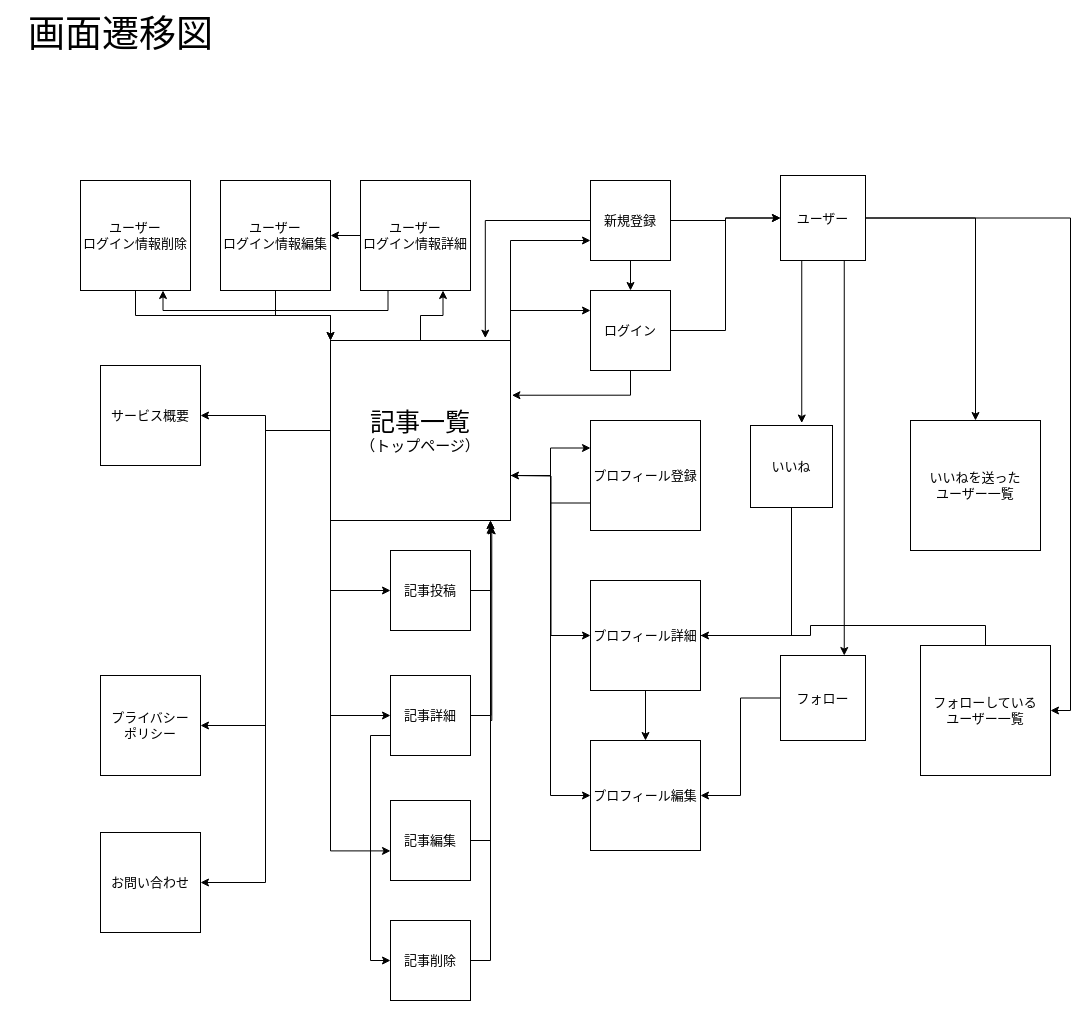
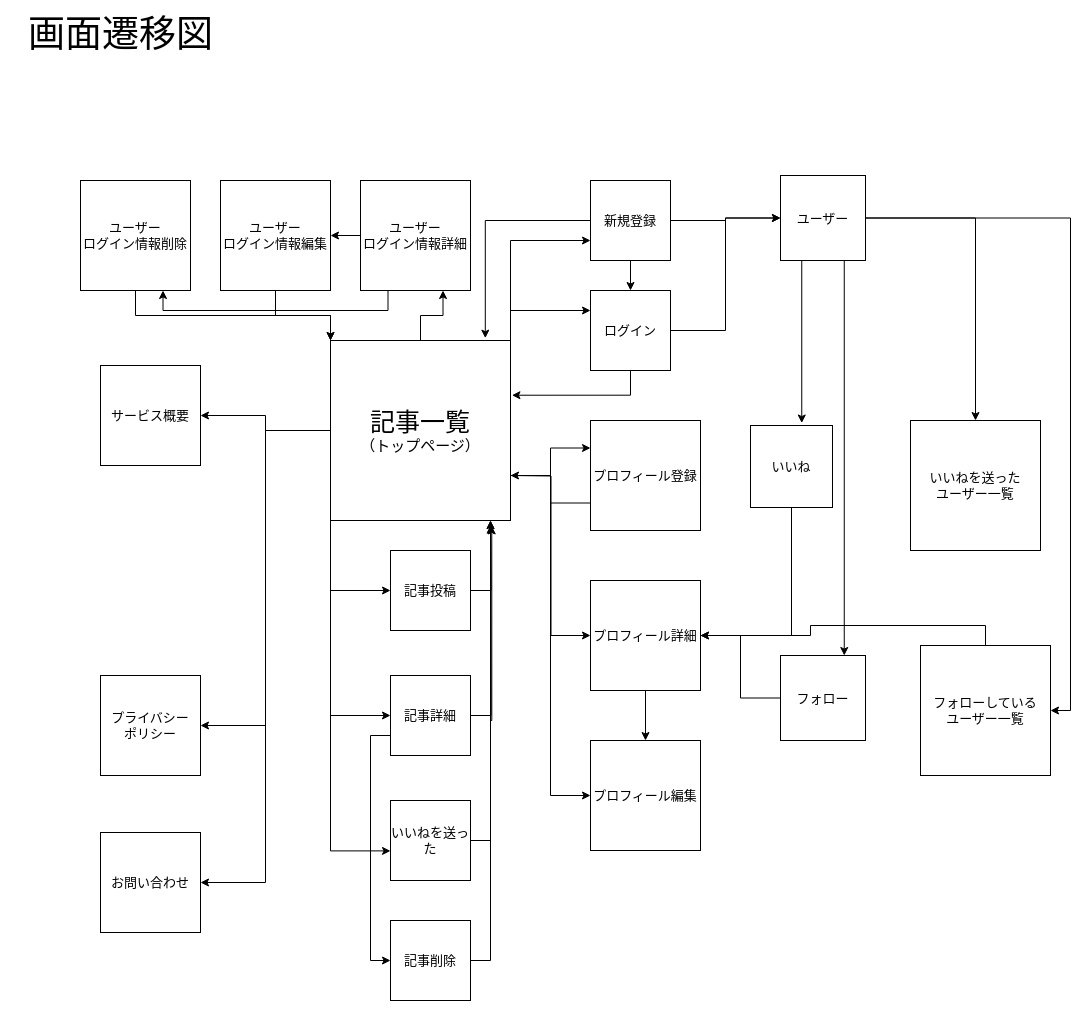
(741, 762) -> (741, 669)
(431, 841) -> (431, 841)
